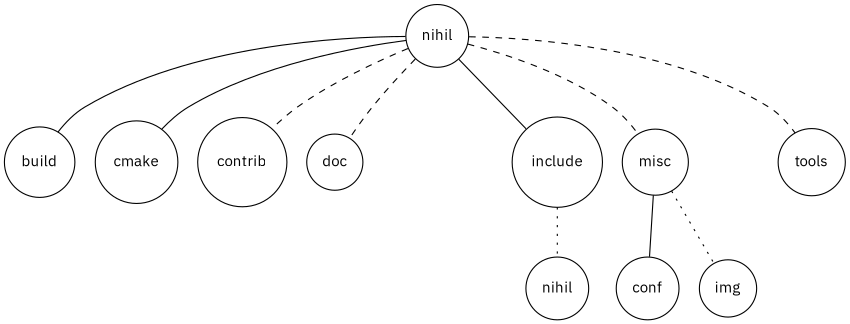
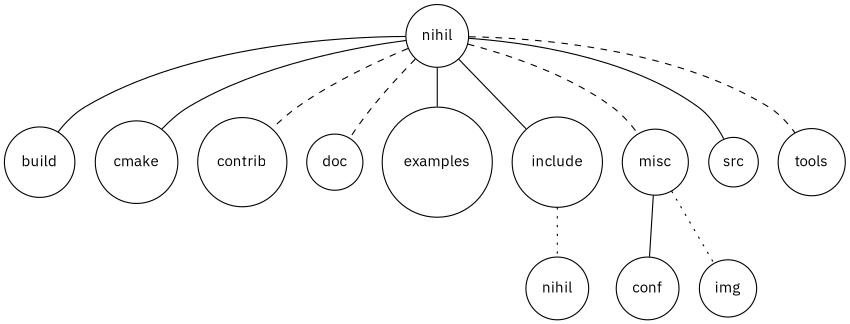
none -> (437, 162)
none -> (734, 162)
